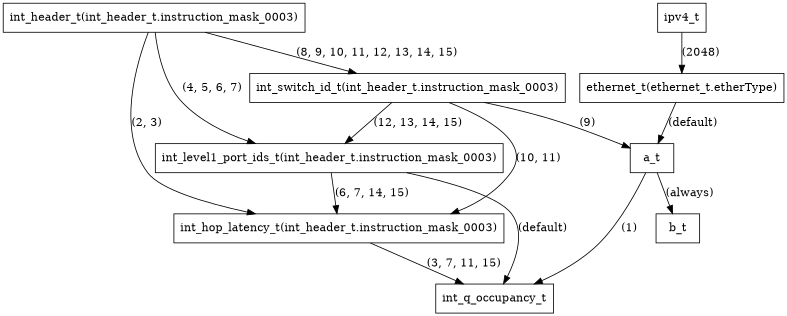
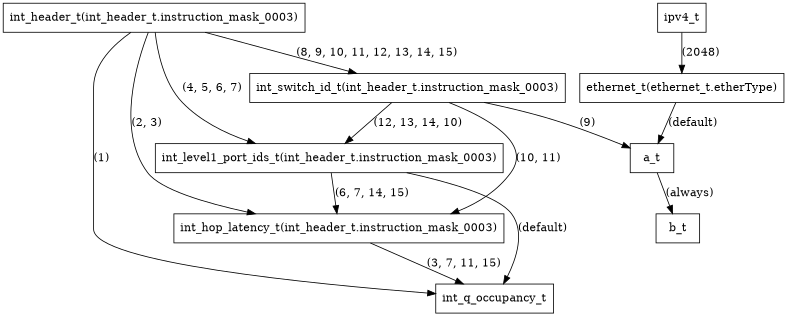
(418, 123) -> (418, 123)
(605, 237) -> (152, 258)
